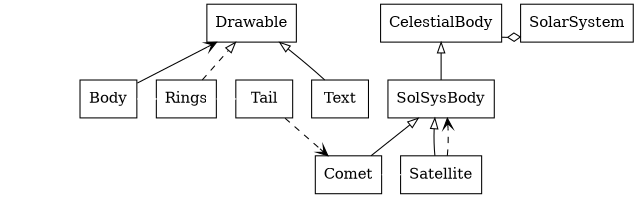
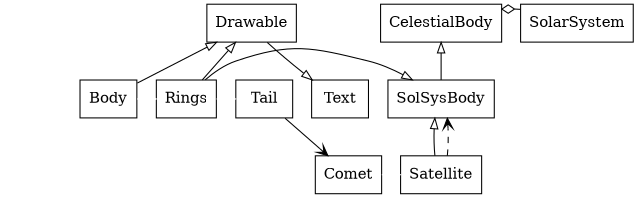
(505, 37) -> (517, 9)
(307, 64) -> (285, 58)
(172, 65) -> (172, 65)
(215, 65) -> (217, 63)
(302, 133) -> (302, 133)
(390, 140) -> (303, 49)
